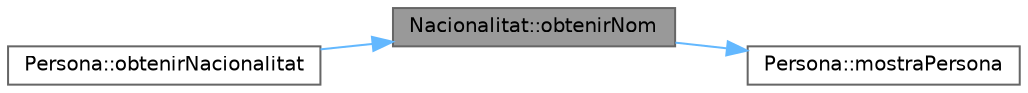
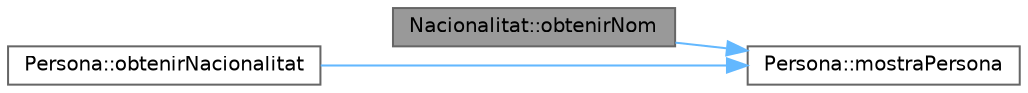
(347, 47) -> (524, 65)
